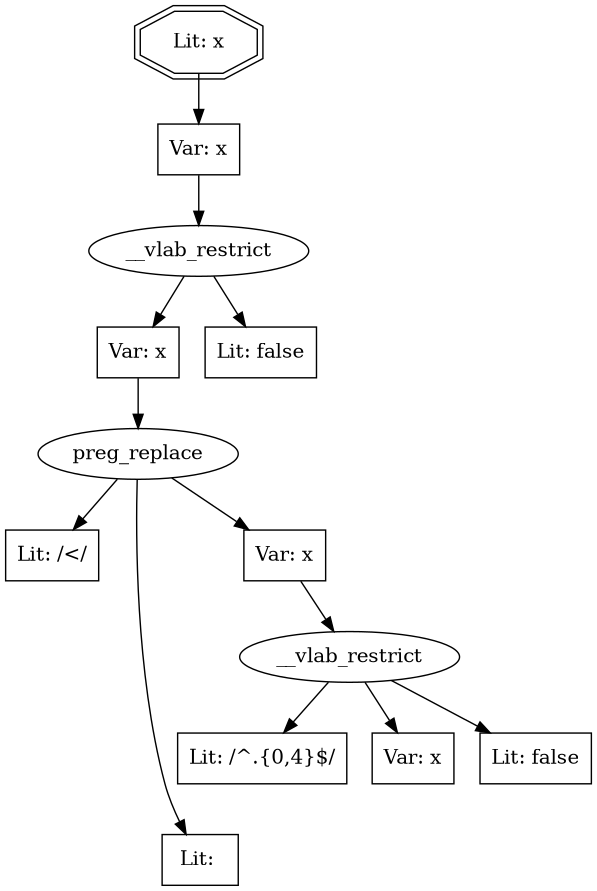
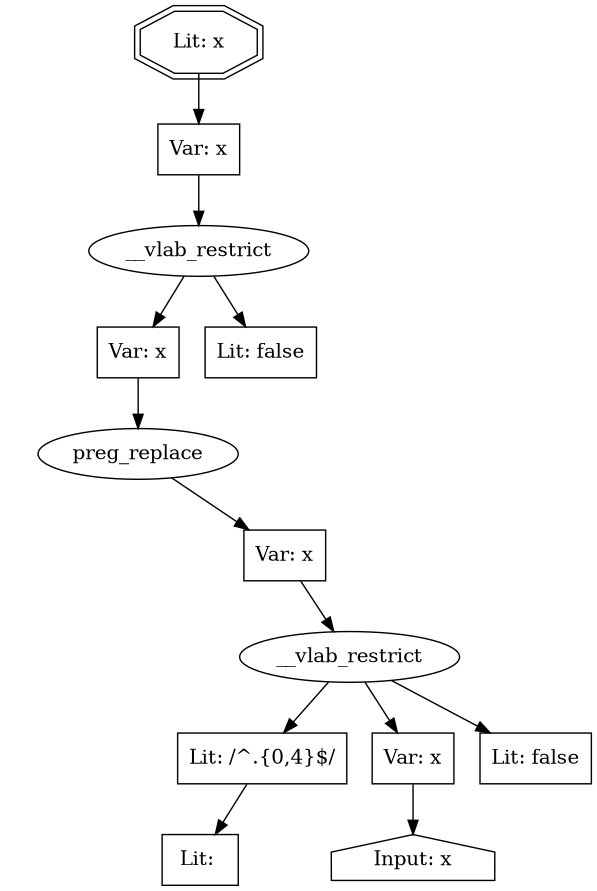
(52, 555) -> none
(143, 653) -> (235, 803)
none -> (413, 860)
